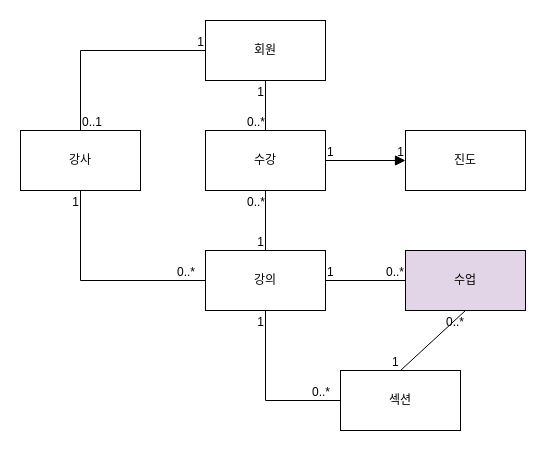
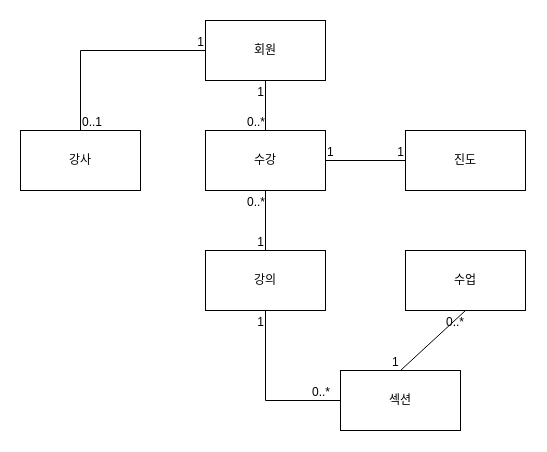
(394, 161) -> (399, 161)
(99, 281) -> none
(366, 281) -> none
(466, 281) -> (466, 281)
